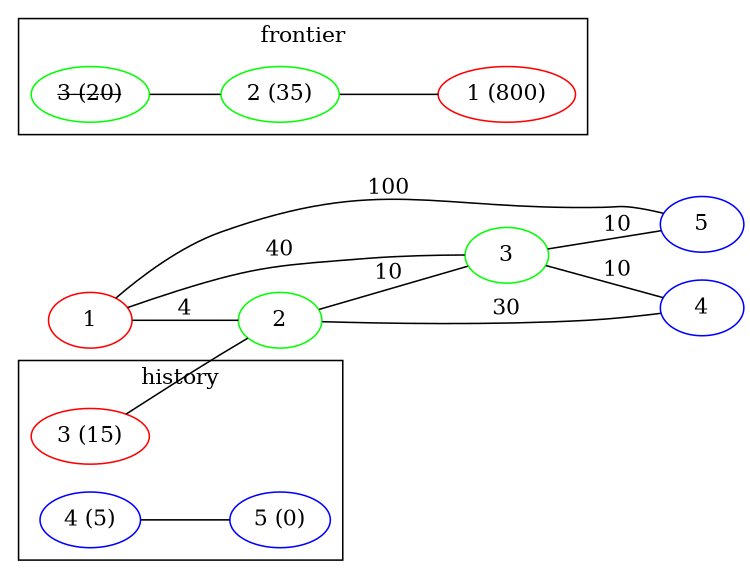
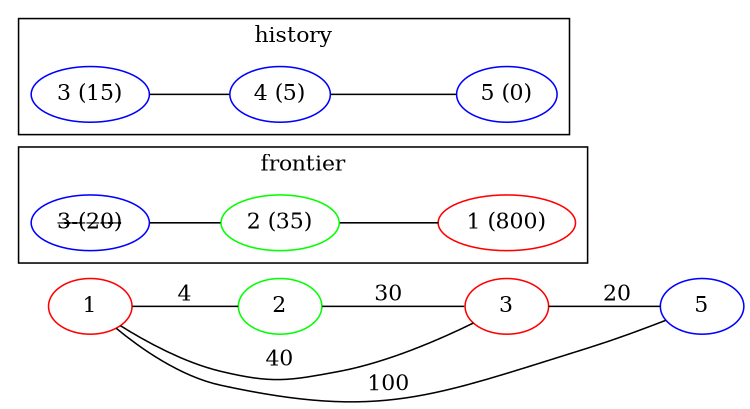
(90, 94) -> (90, 223)
(618, 225) -> (618, 295)
(507, 255) -> (507, 306)
(389, 273) -> (389, 295)
(702, 308) -> none
(187, 376) -> (190, 94)
(90, 436) -> (90, 94)
